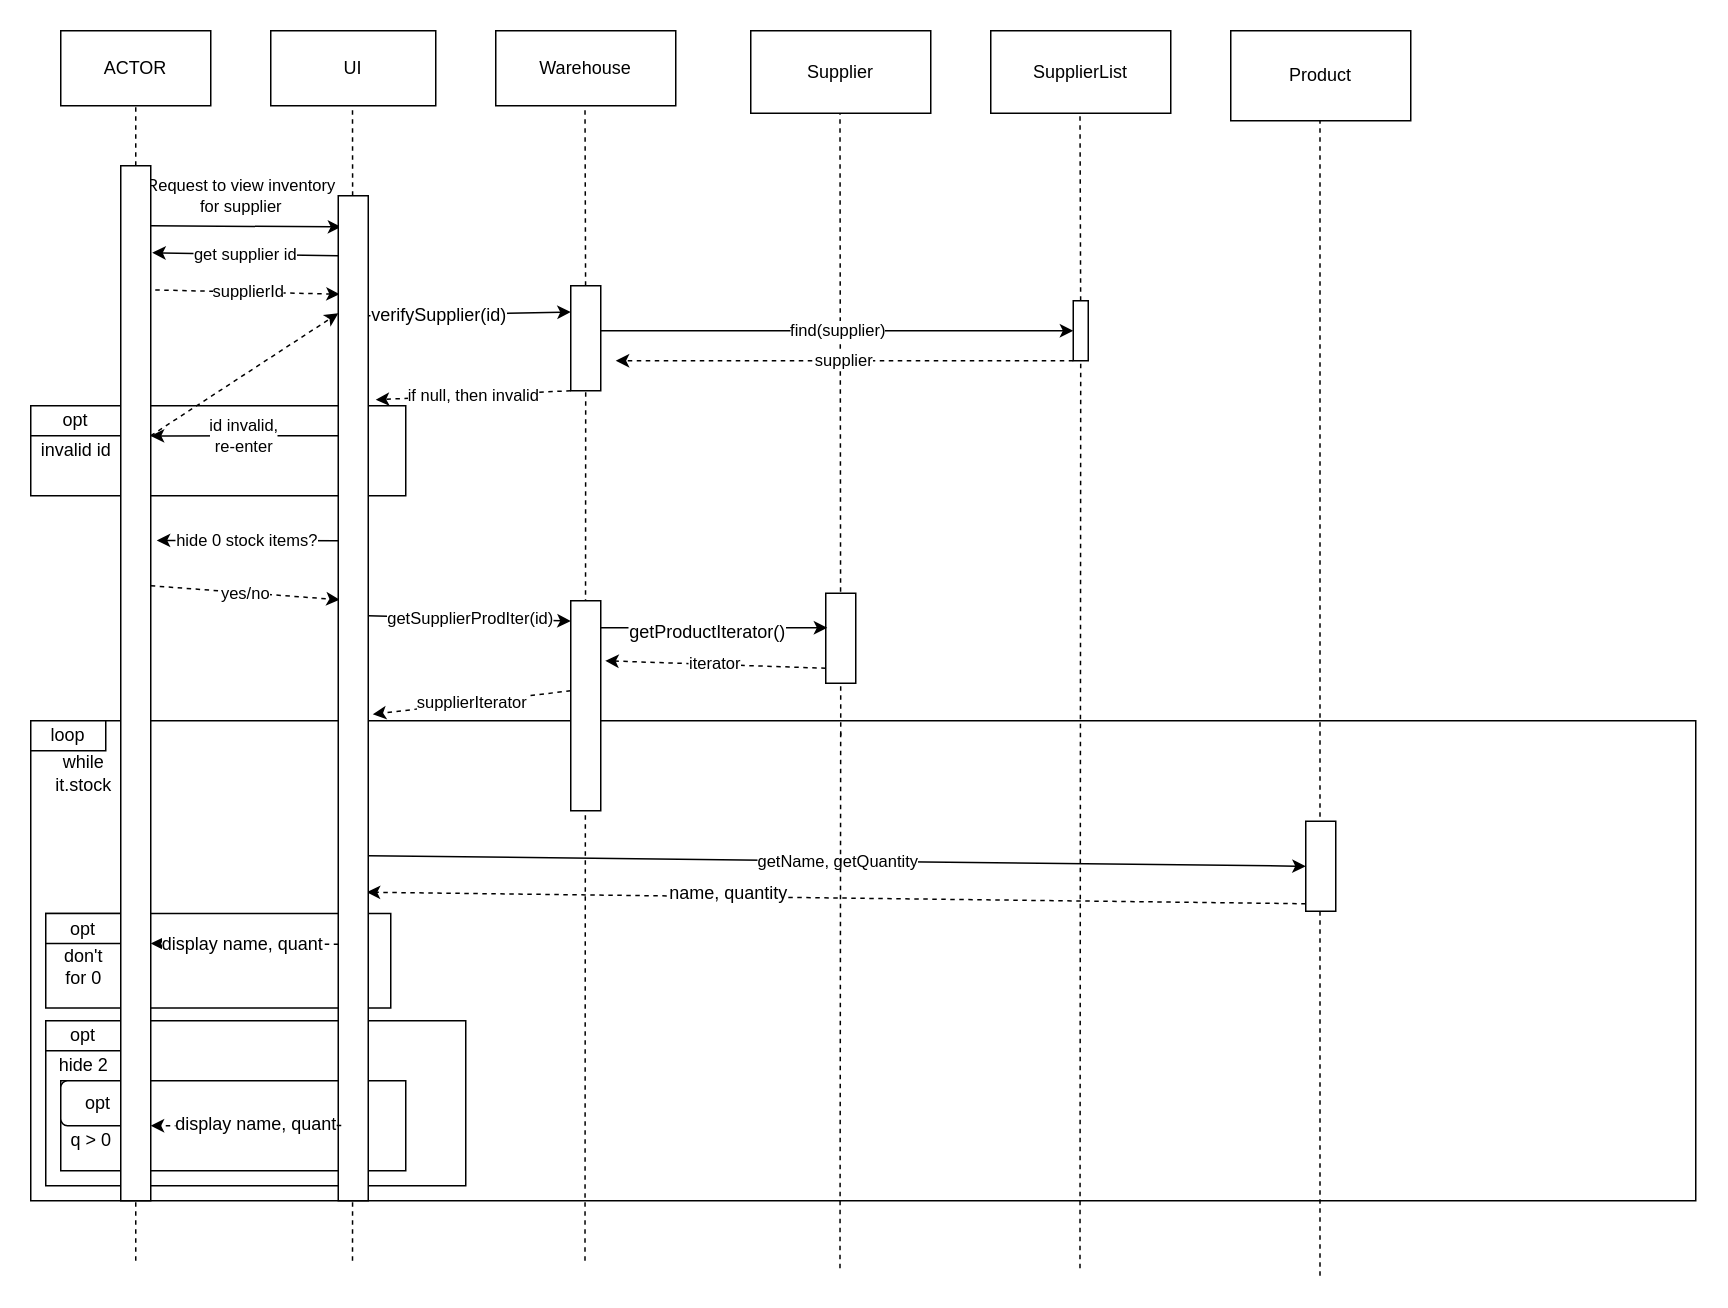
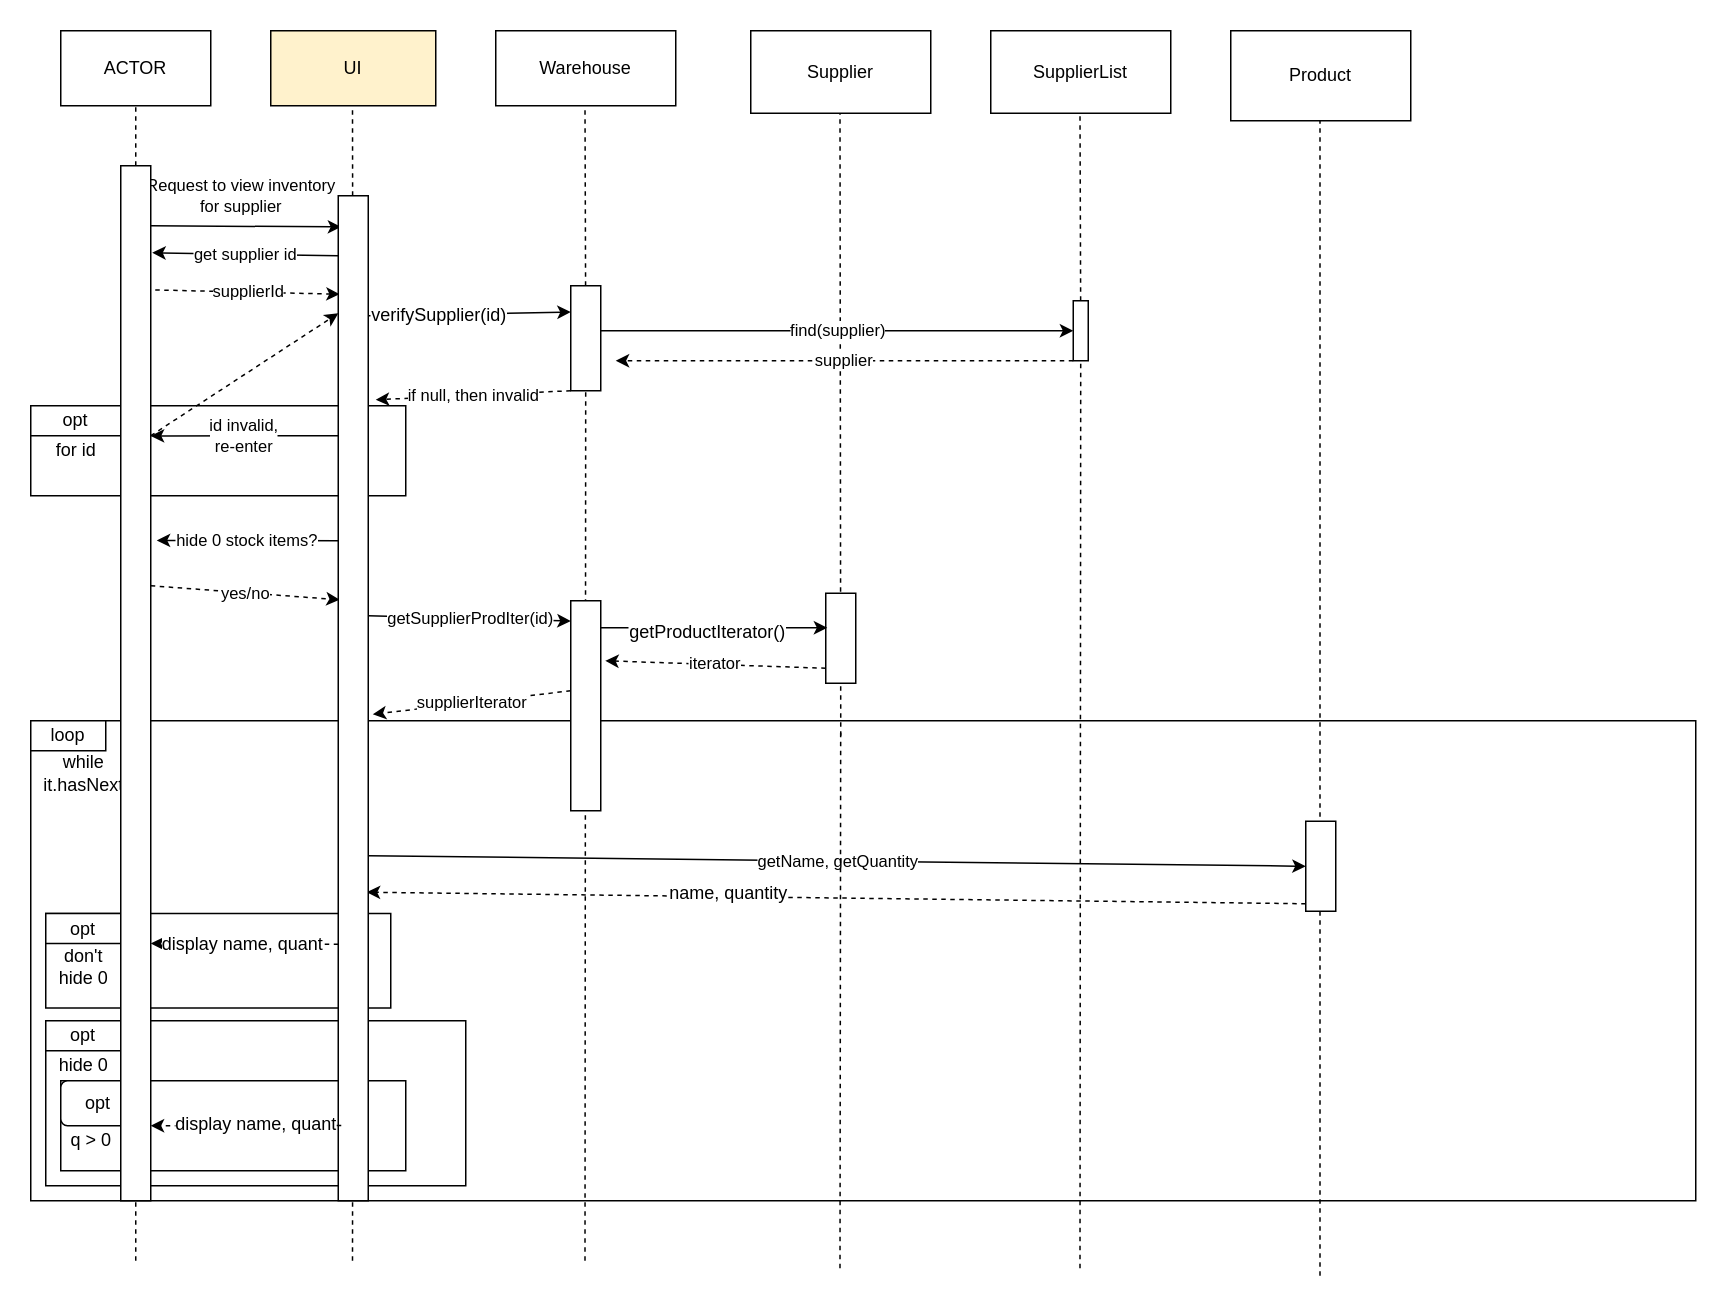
(353, 68) -> (353, 68)
(77, 451) -> (77, 451)
(84, 773) -> (84, 773)
(84, 967) -> (84, 967)
(84, 1066) -> (84, 1066)
